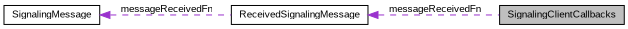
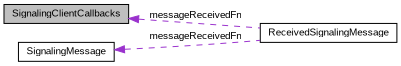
(439, 15) -> (199, 24)
